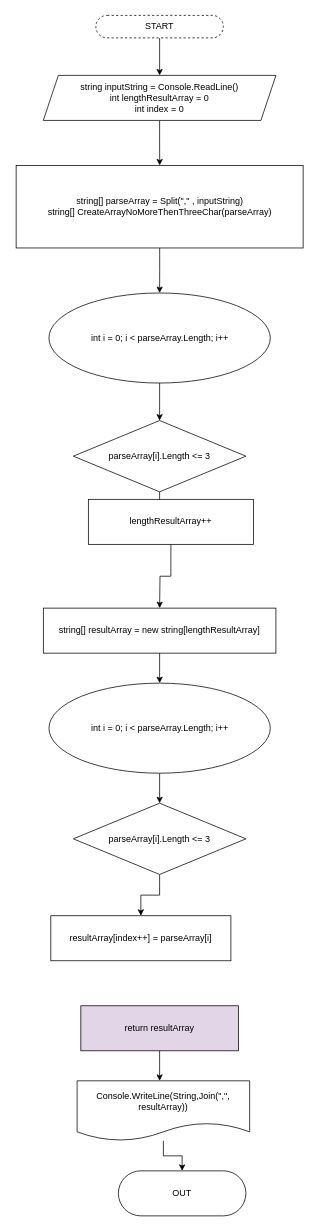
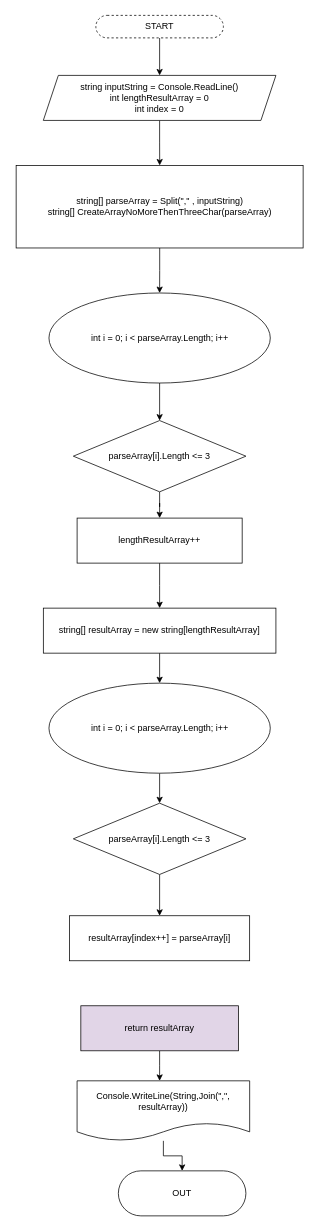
(171, 522) -> (159, 540)
(141, 938) -> (159, 938)
